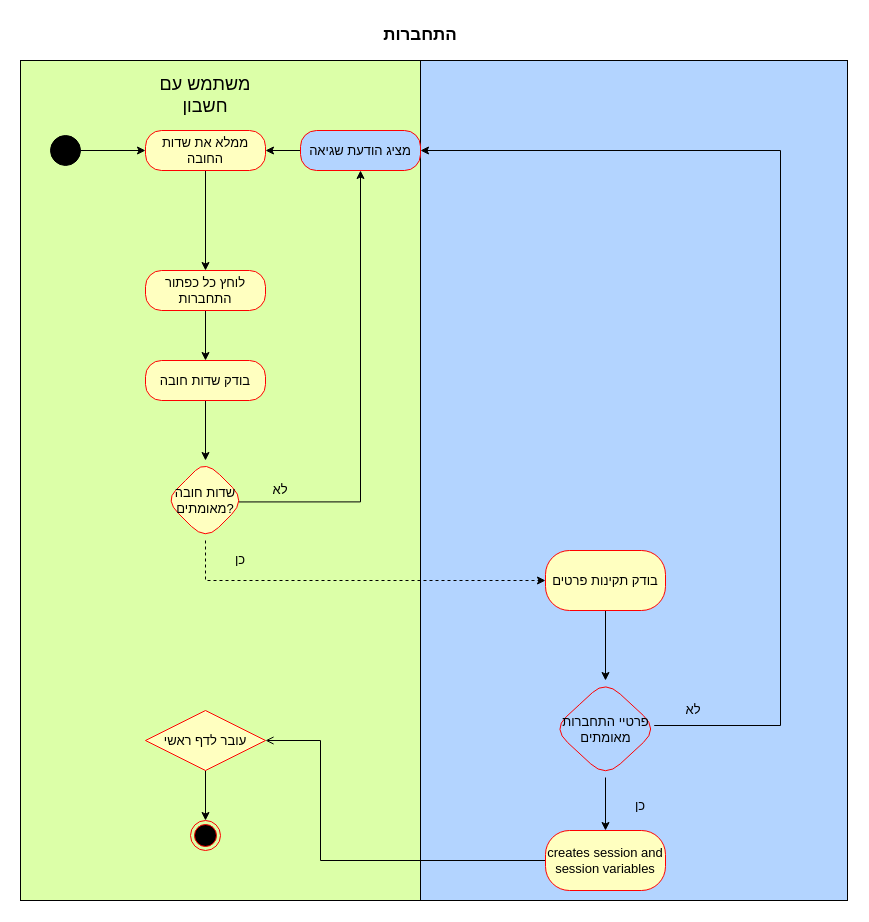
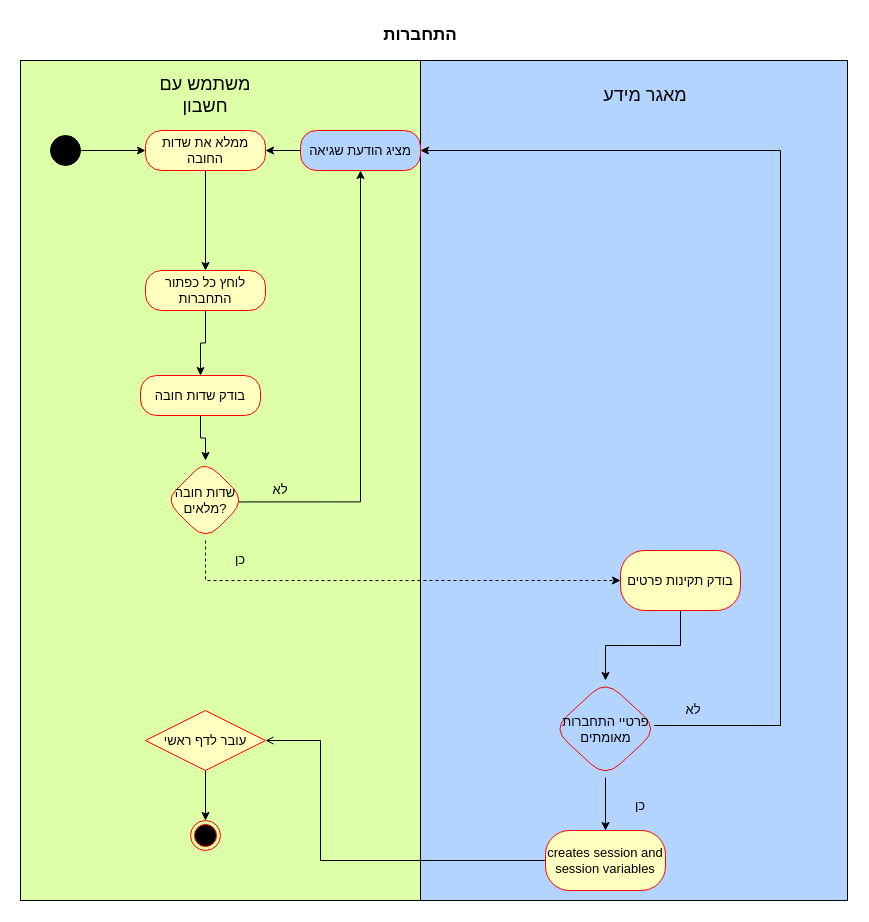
none -> (646, 96)
(206, 381) -> (201, 396)
(206, 501) -> (206, 501)
(606, 581) -> (681, 581)
